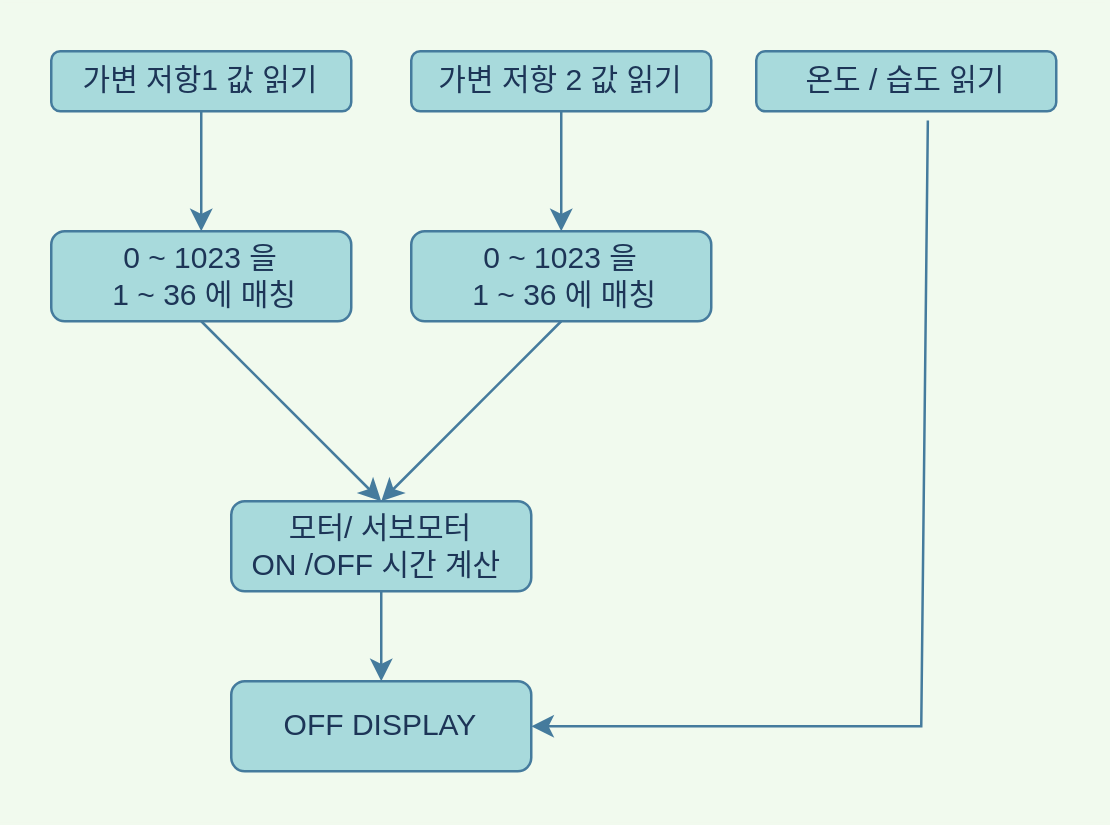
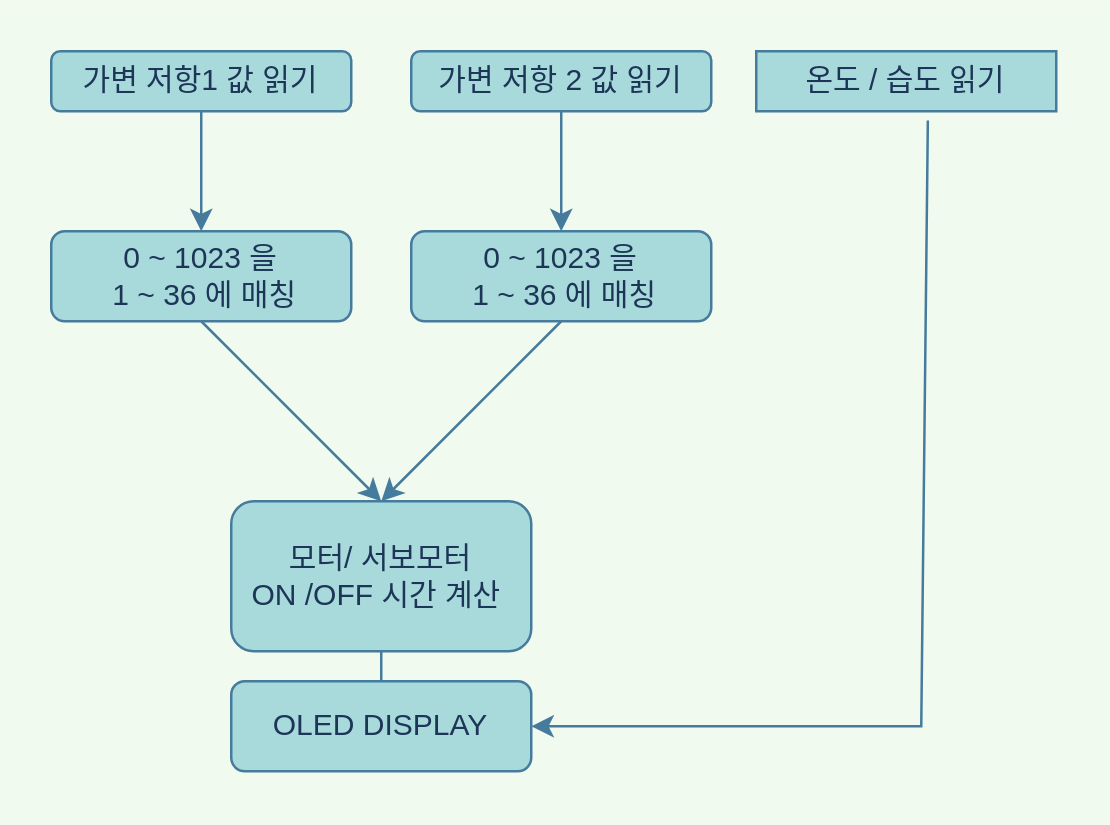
(906, 81) -> (906, 81)
(381, 546) -> (381, 576)
(381, 726) -> (381, 726)
